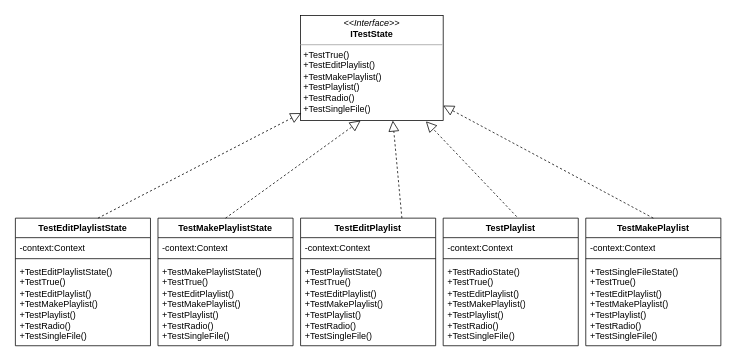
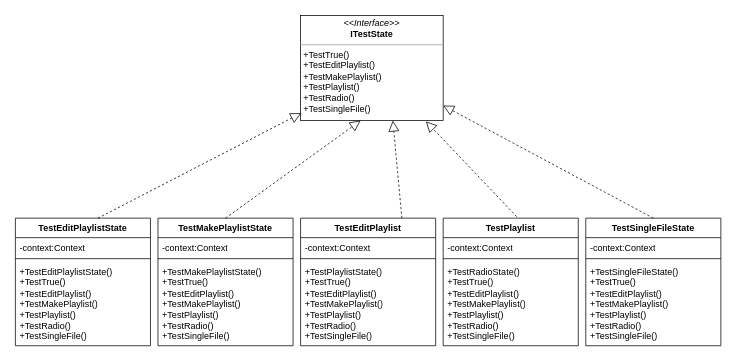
(653, 229) -> (653, 229)
